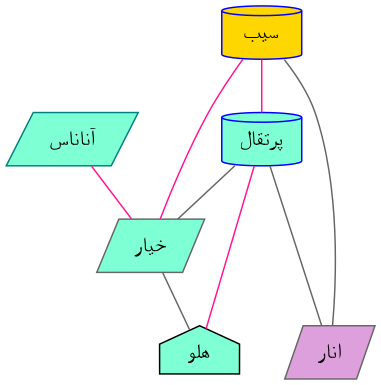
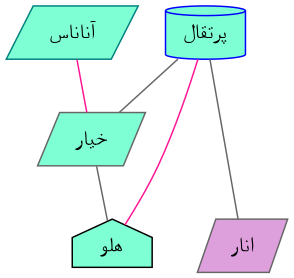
(262, 33) -> none
